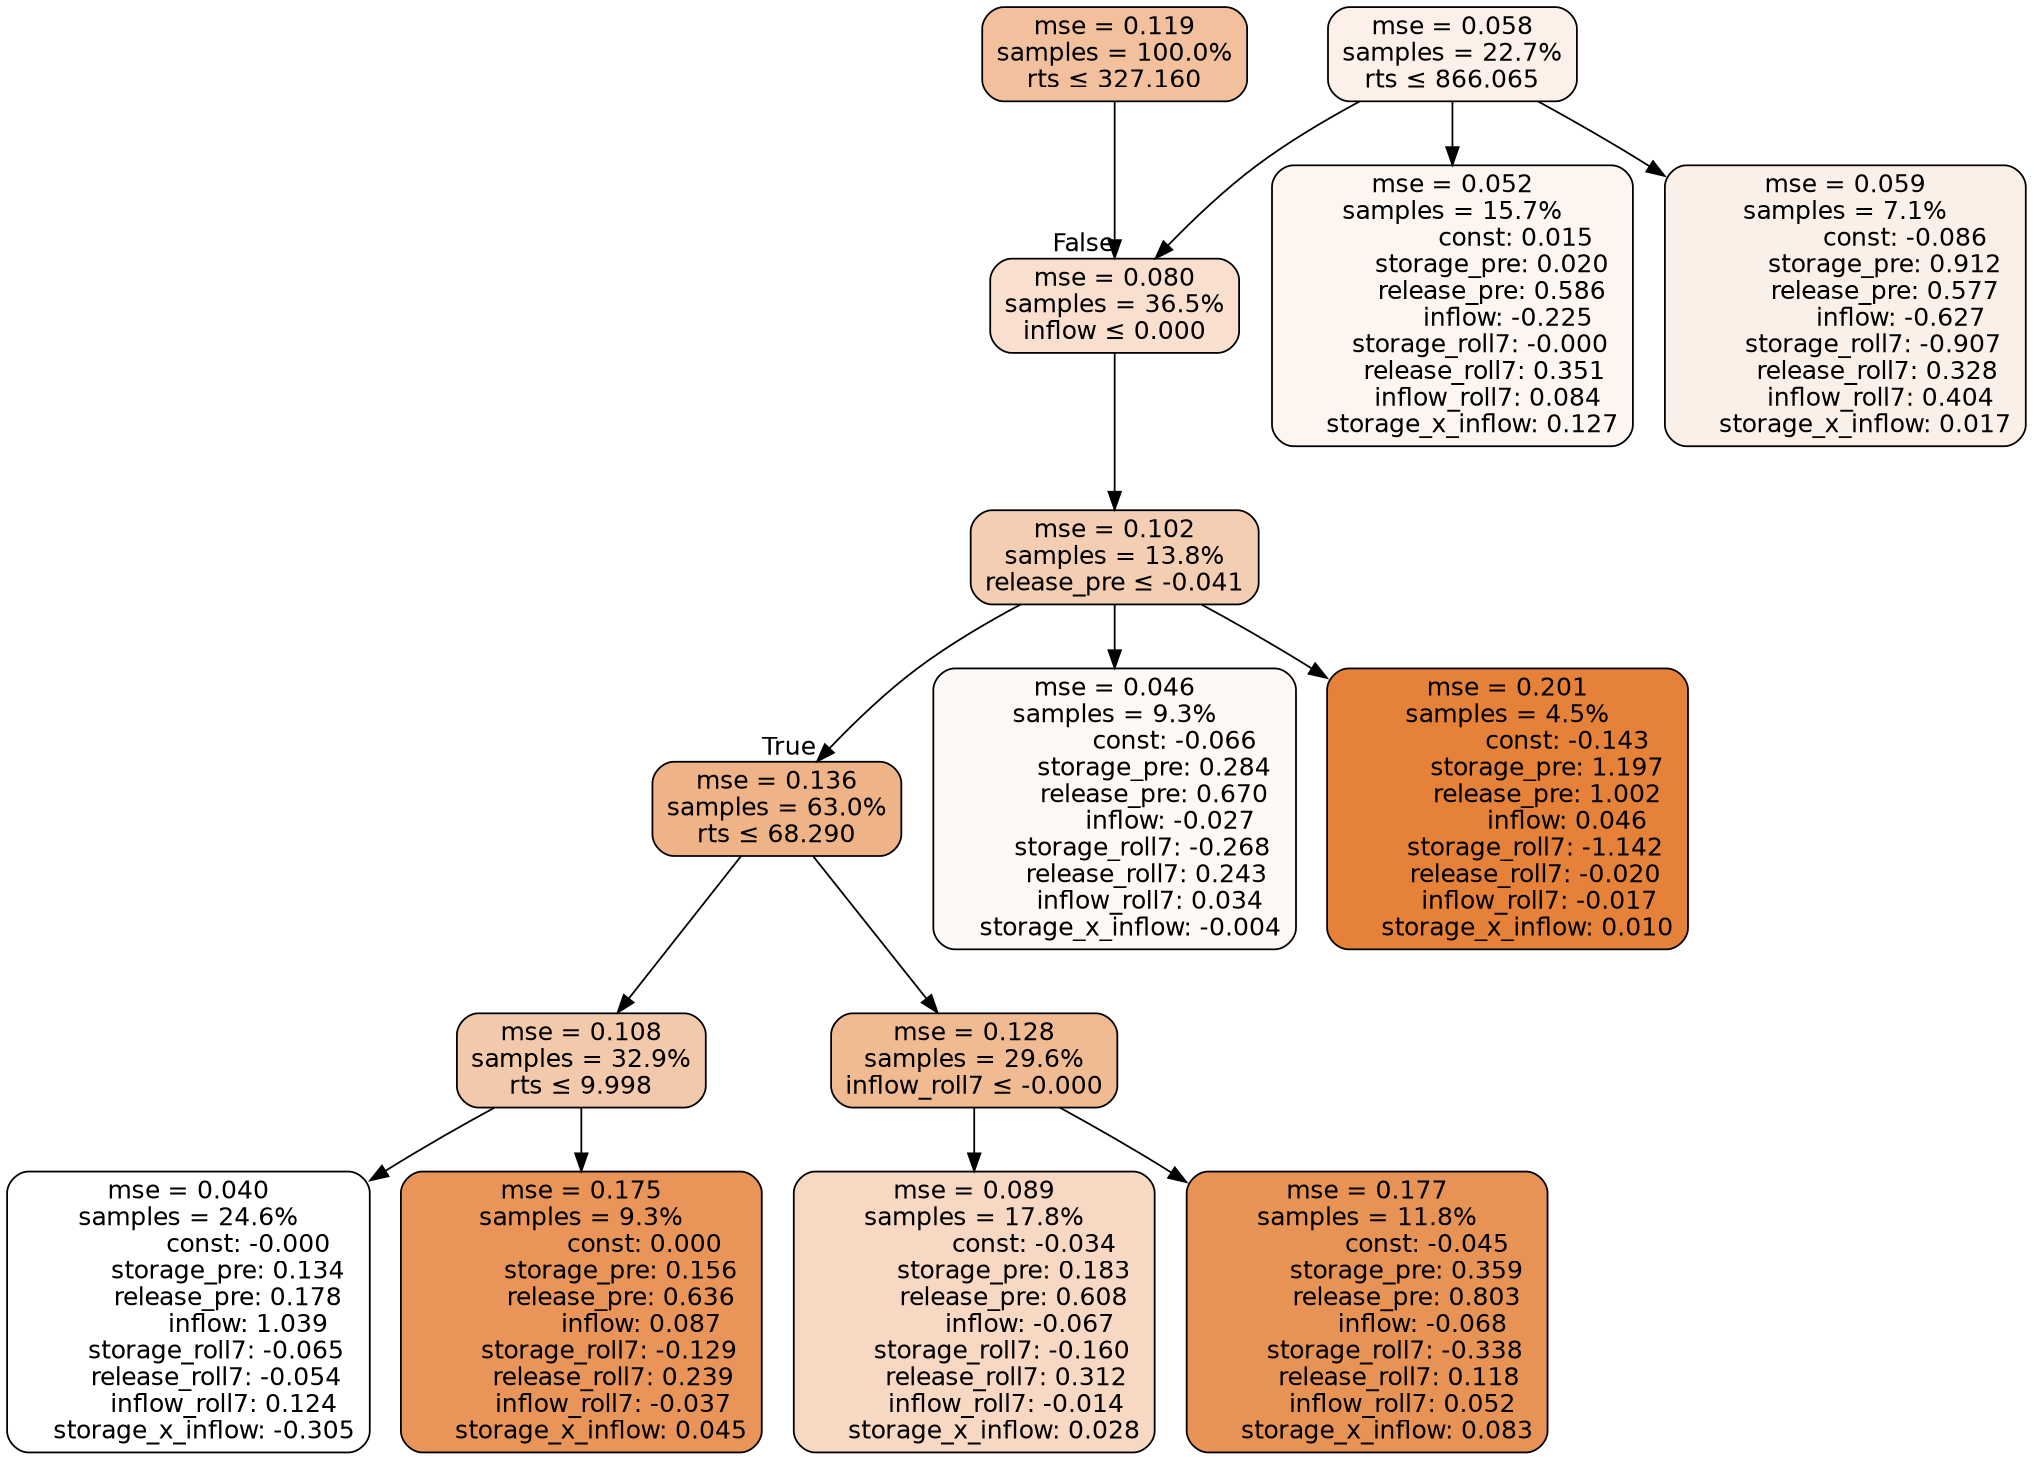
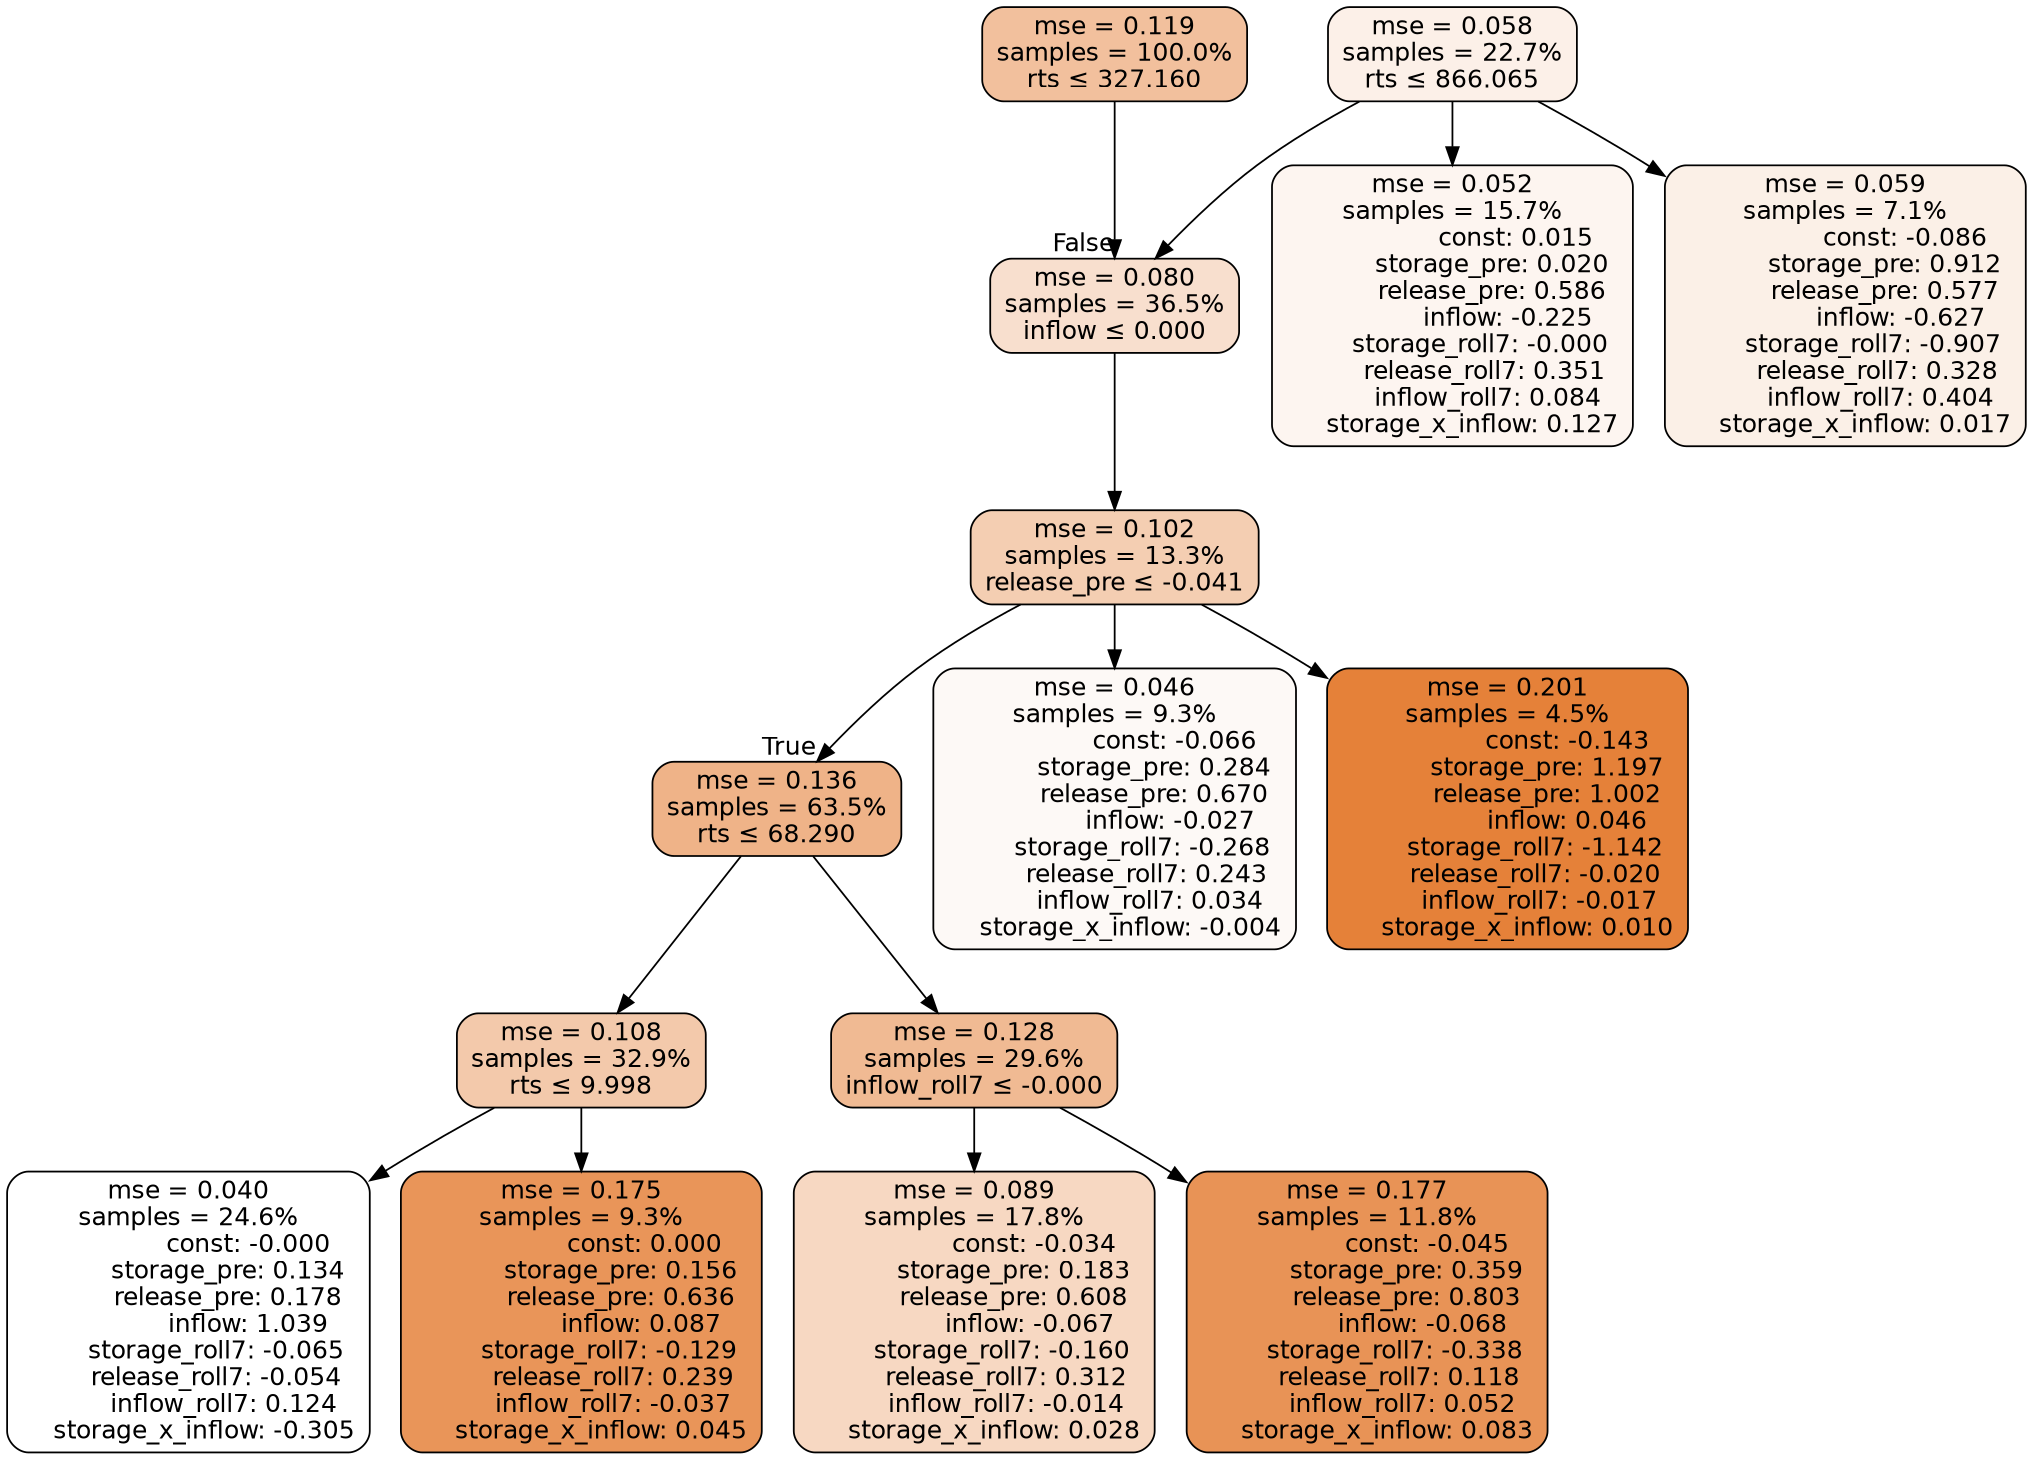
(1115, 557) -> (1115, 557)
(777, 809) -> (777, 809)
